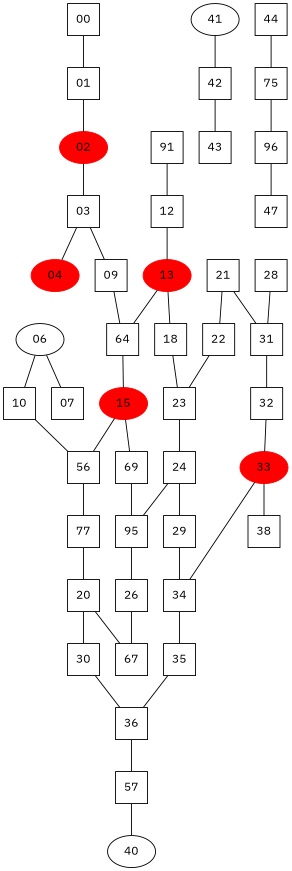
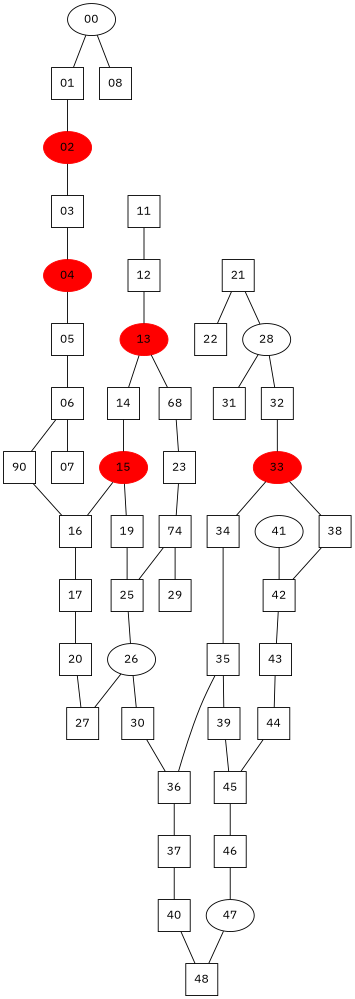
(84, 20) -> (92, 20)
none -> (116, 84)
(271, 84) -> (230, 788)
(167, 148) -> (144, 212)
(271, 148) -> (230, 852)
(271, 212) -> (230, 916)
(111, 276) -> none
(271, 276) -> (267, 340)
(245, 308) -> (253, 308)
(40, 340) -> (68, 404)
none -> (68, 340)
(123, 340) -> (124, 404)
(171, 340) -> (175, 404)
(199, 372) -> none
(267, 372) -> (272, 371)
(20, 404) -> (20, 468)
(84, 468) -> (76, 532)
(132, 468) -> (127, 532)
(180, 468) -> (175, 532)
(84, 532) -> (76, 596)
(132, 532) -> (127, 596)
(180, 564) -> none
none -> (307, 564)
(132, 596) -> (132, 660)
(84, 628) -> (135, 692)
(132, 660) -> (83, 724)
none -> (275, 692)
none -> (224, 724)
(132, 788) -> (174, 852)
(132, 852) -> (174, 916)
none -> (202, 980)
